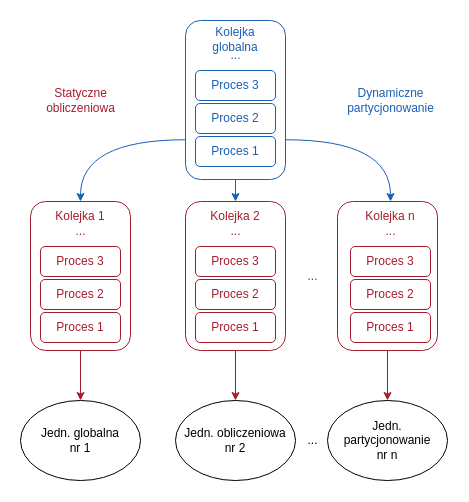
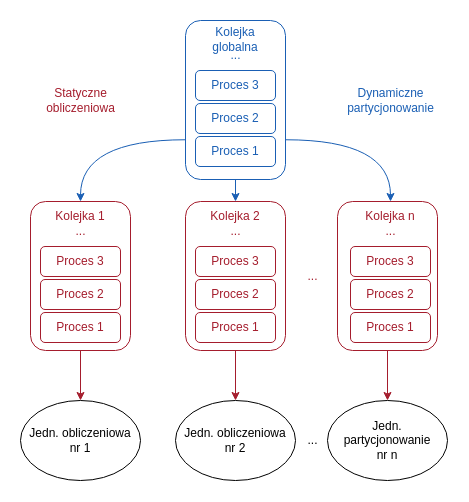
(81, 441) -> (81, 441)
